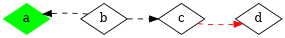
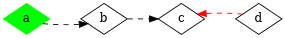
(70, 13) -> (61, 25)
(216, 25) -> (224, 13)
